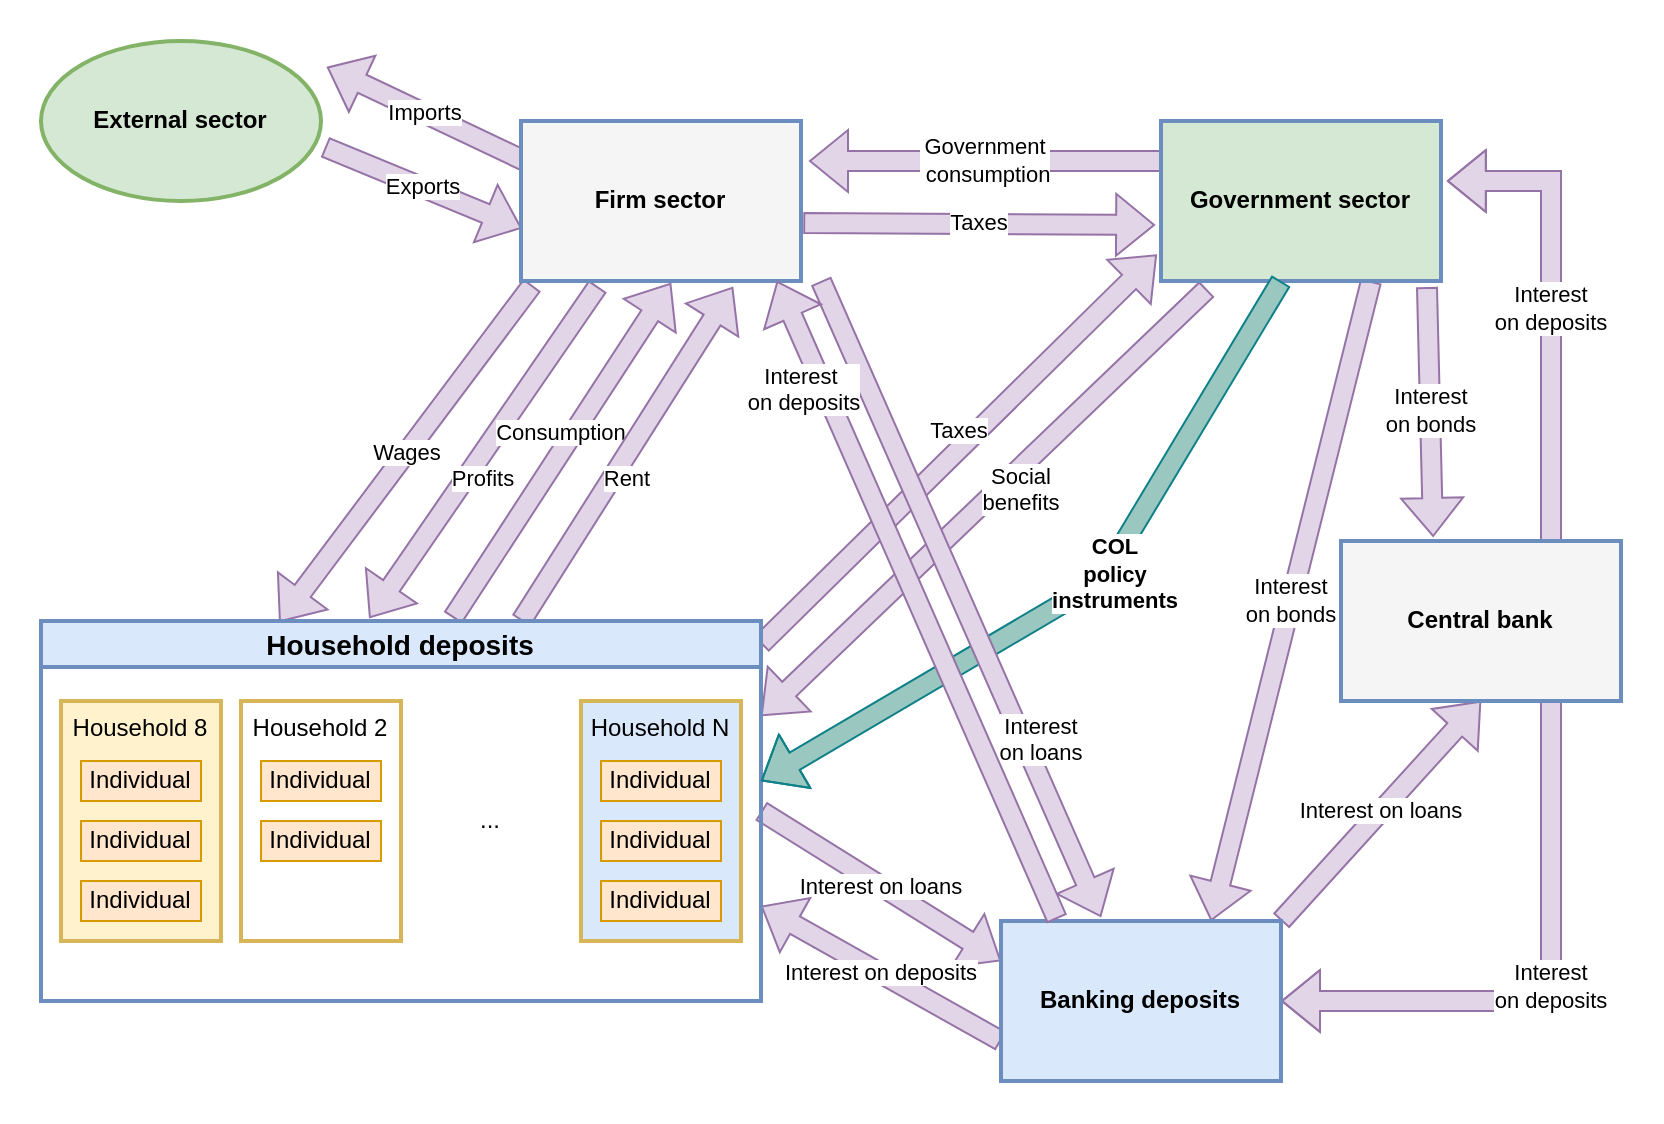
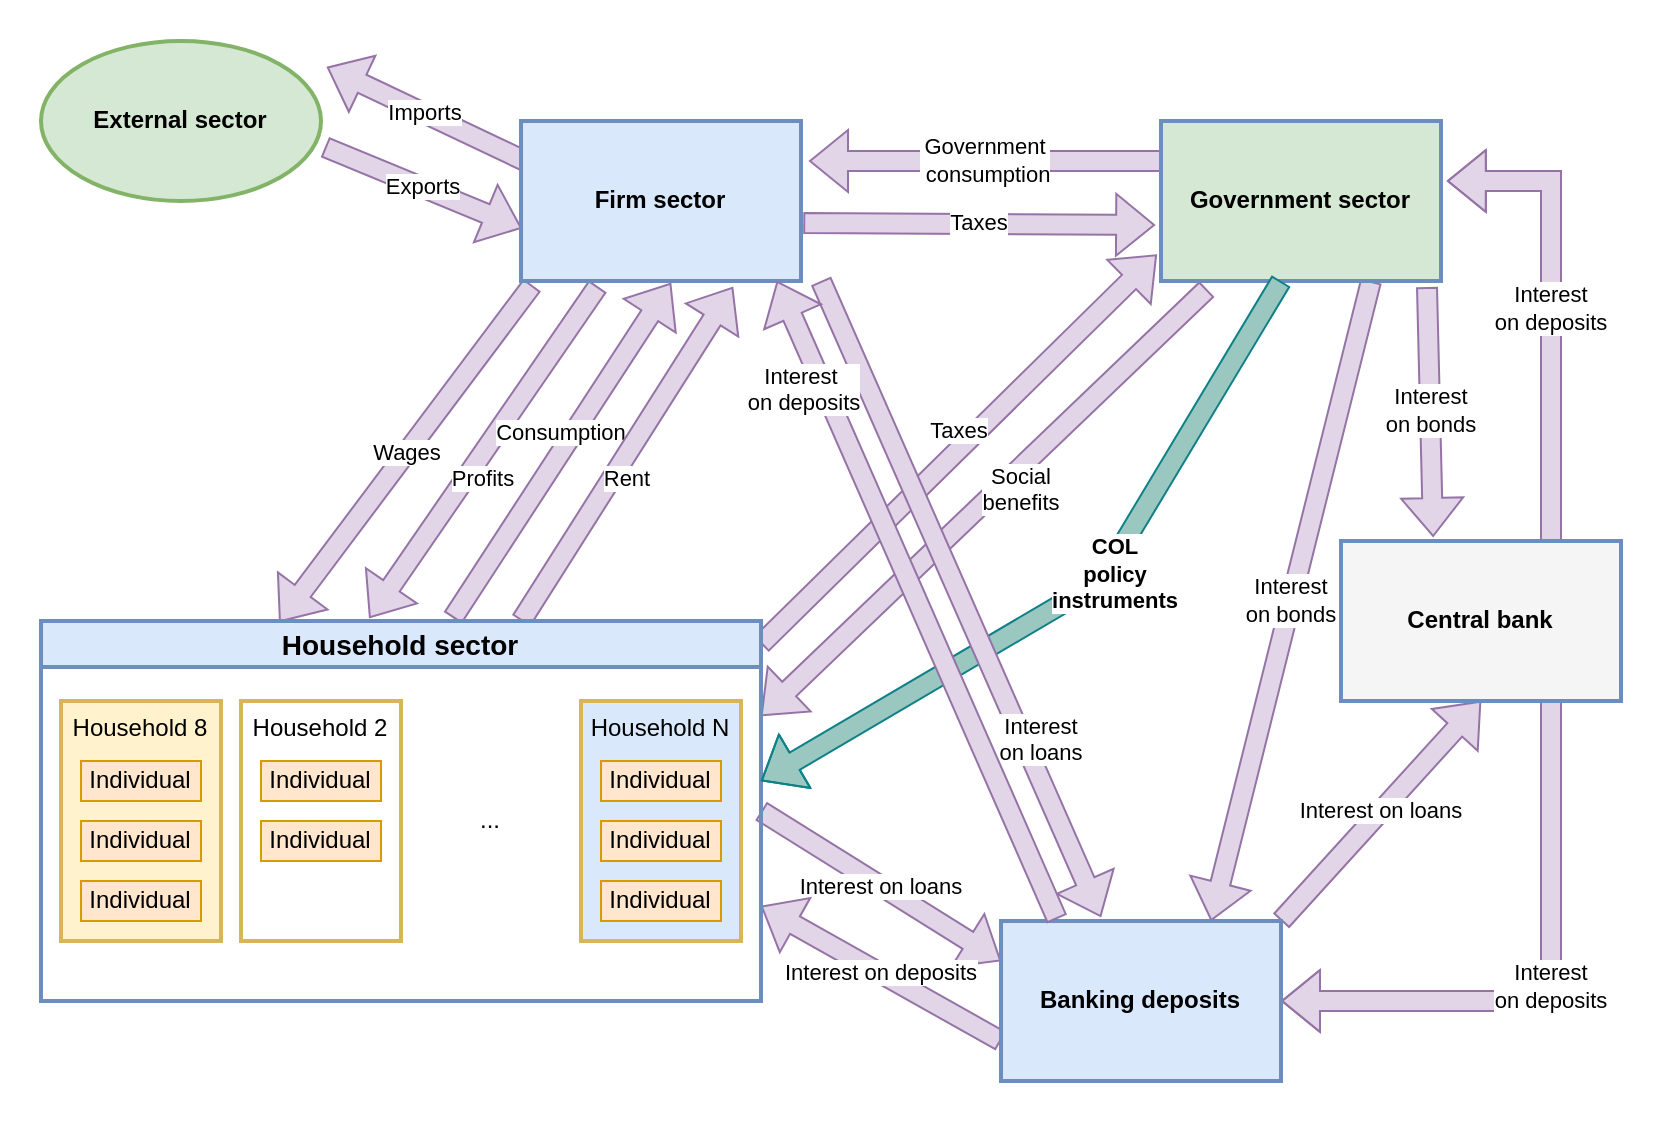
(661, 201) -> (661, 201)
(400, 646) -> (400, 646)
